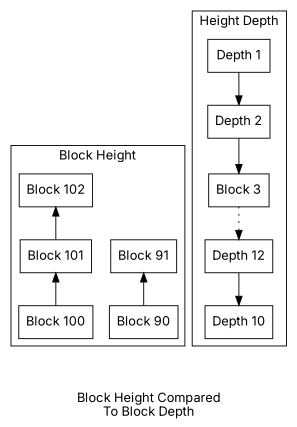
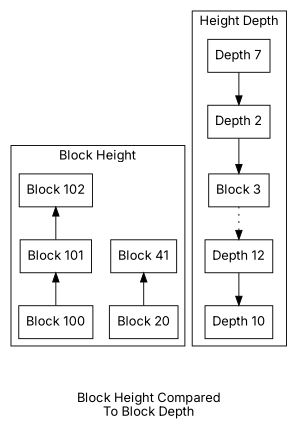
(239, 56) -> (239, 56)
(144, 256) -> (144, 256)
(144, 322) -> (144, 322)
